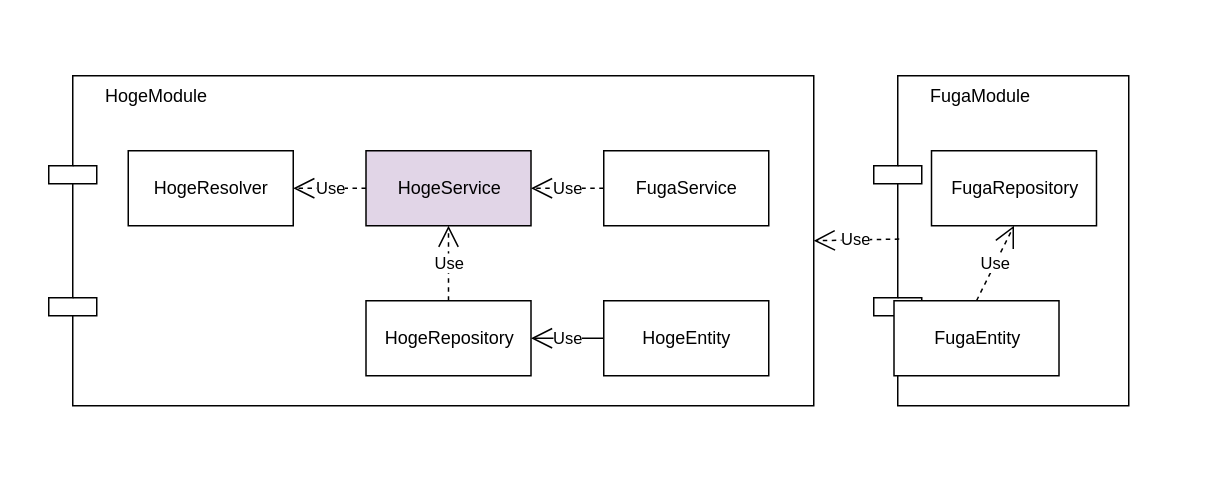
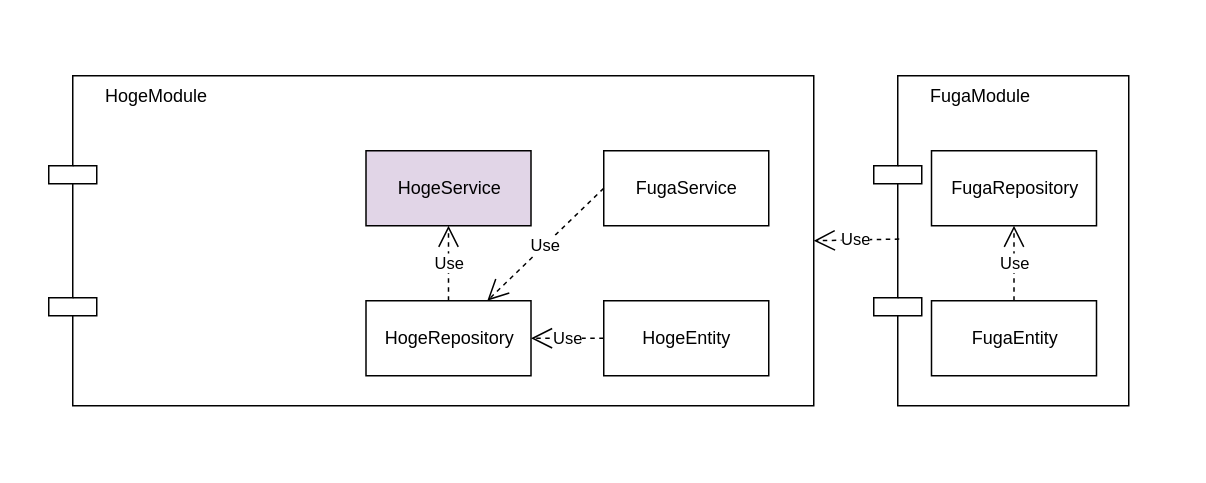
(211, 188) -> none
(332, 188) -> none
(570, 188) -> (547, 243)
(544, 338) -> (544, 338)
(977, 338) -> (1014, 338)
